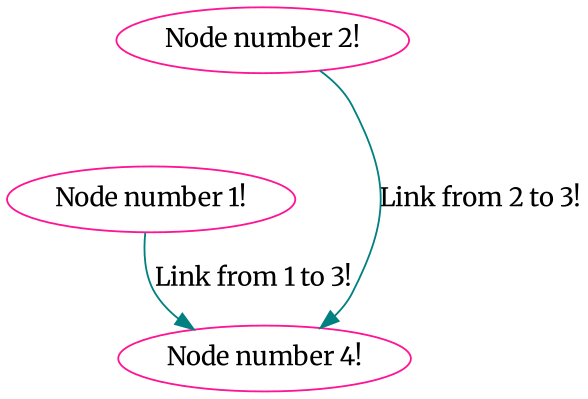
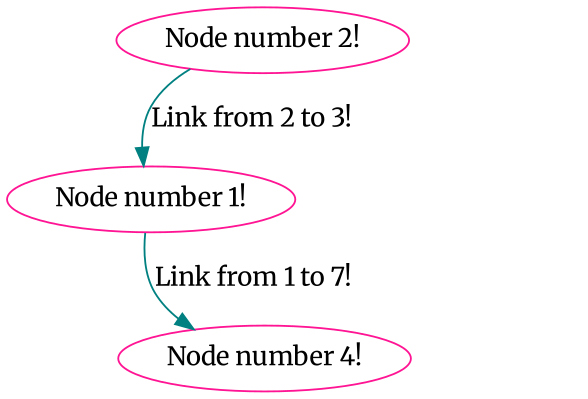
(380, 190) -> (154, 101)
(254, 279) -> (254, 279)
